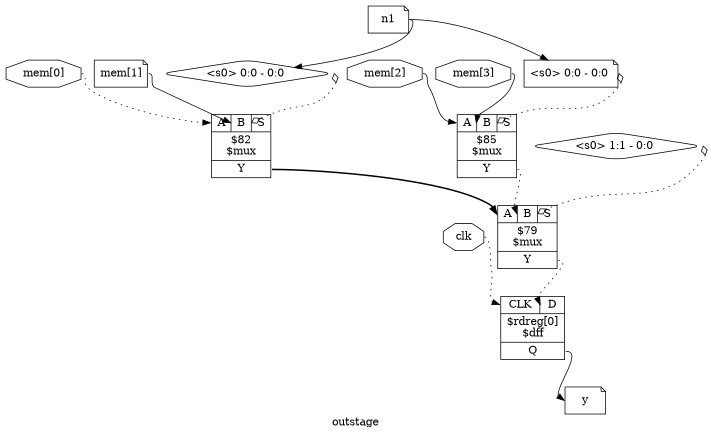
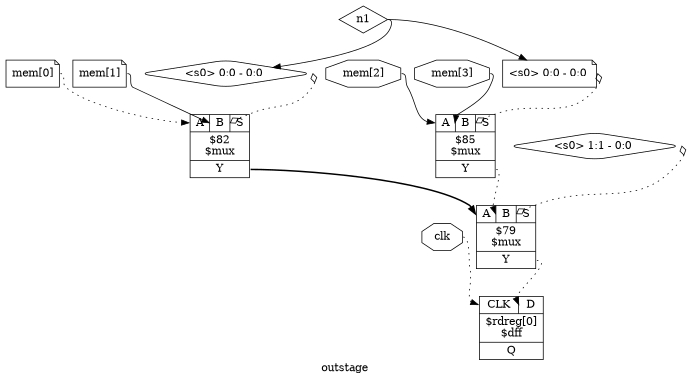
(388, 20) -> (363, 20)
(44, 74) -> (33, 74)
(585, 400) -> none
